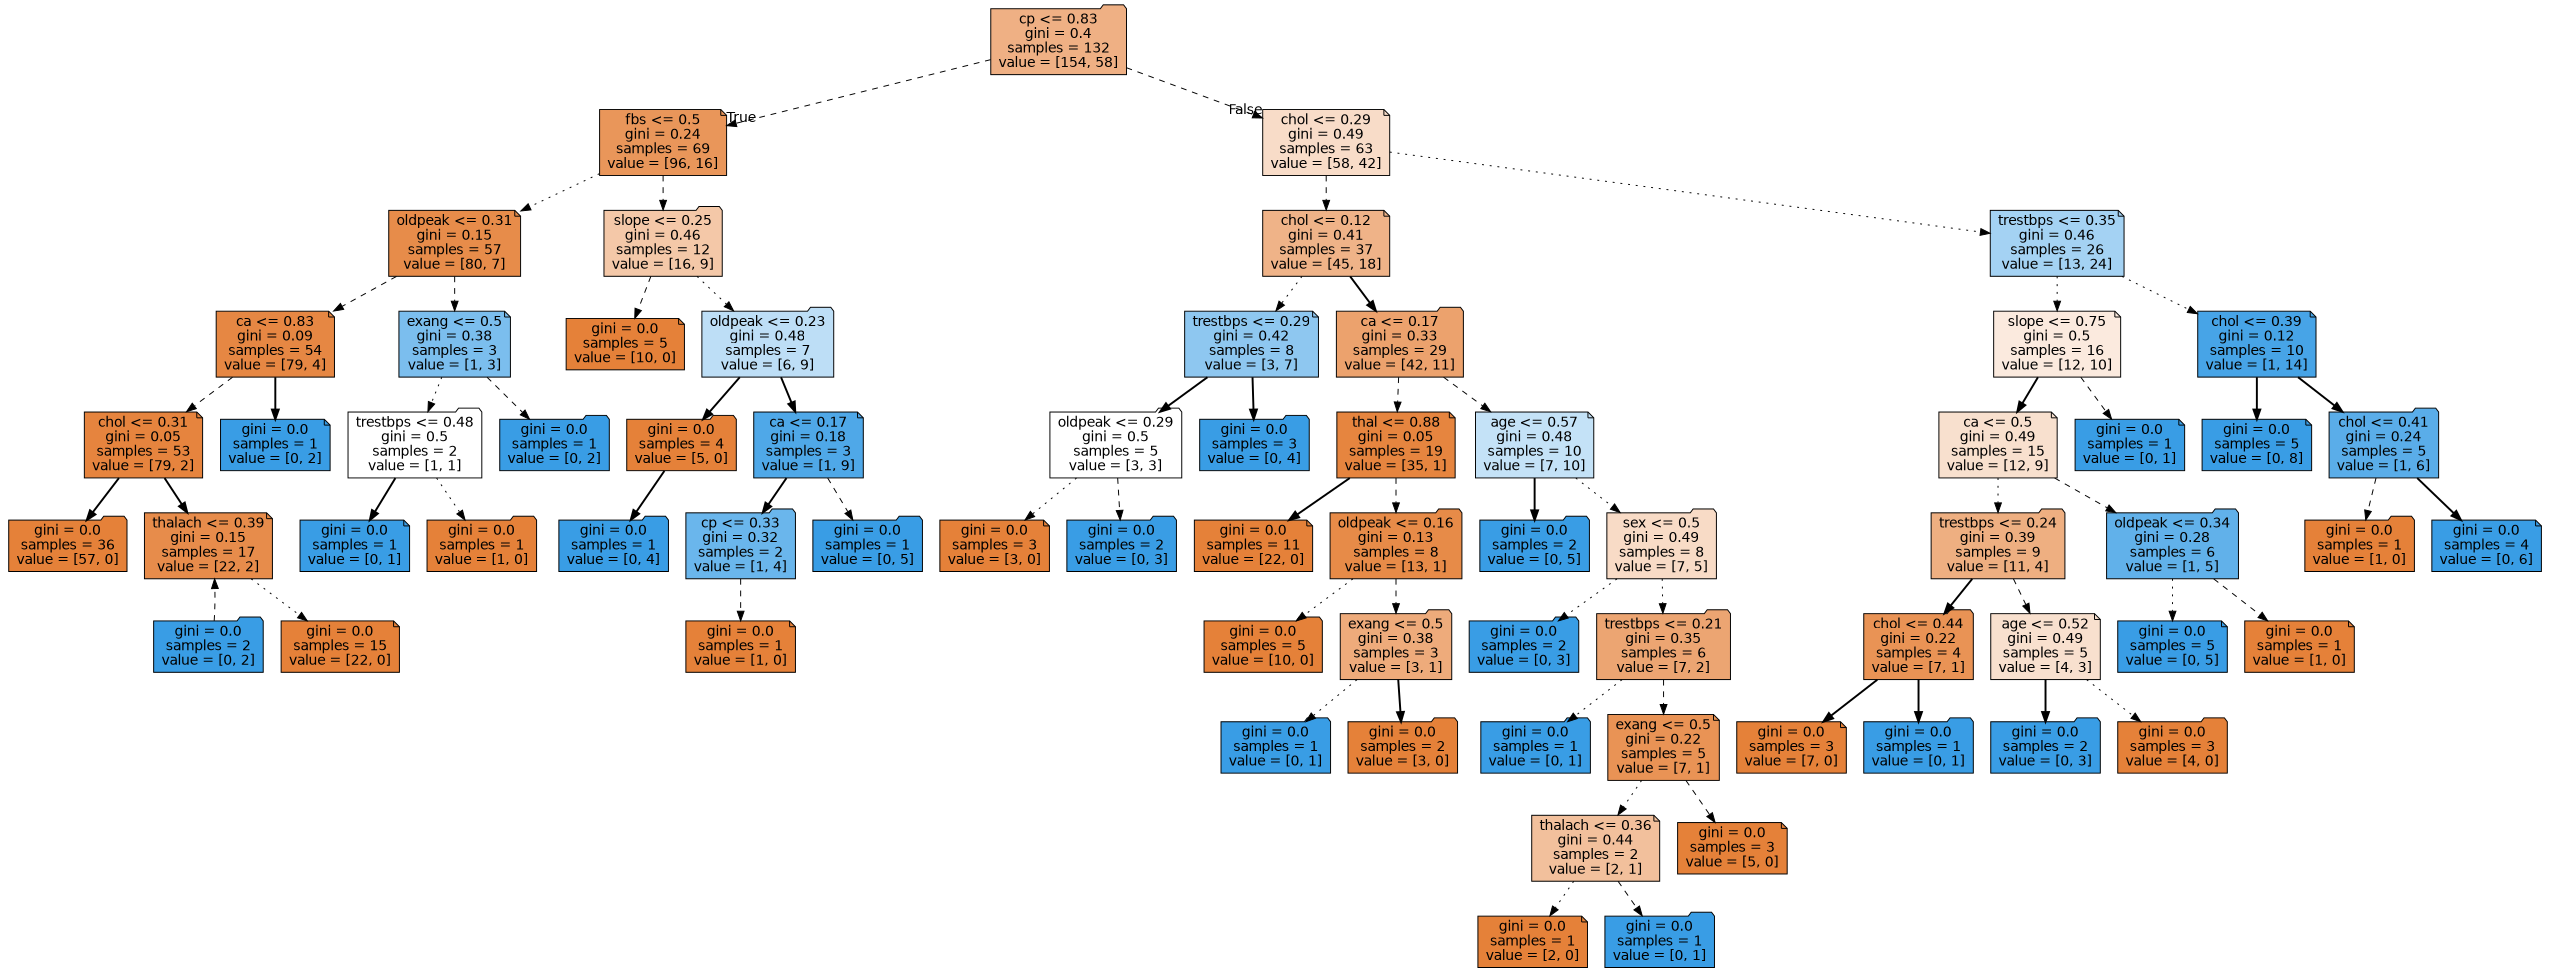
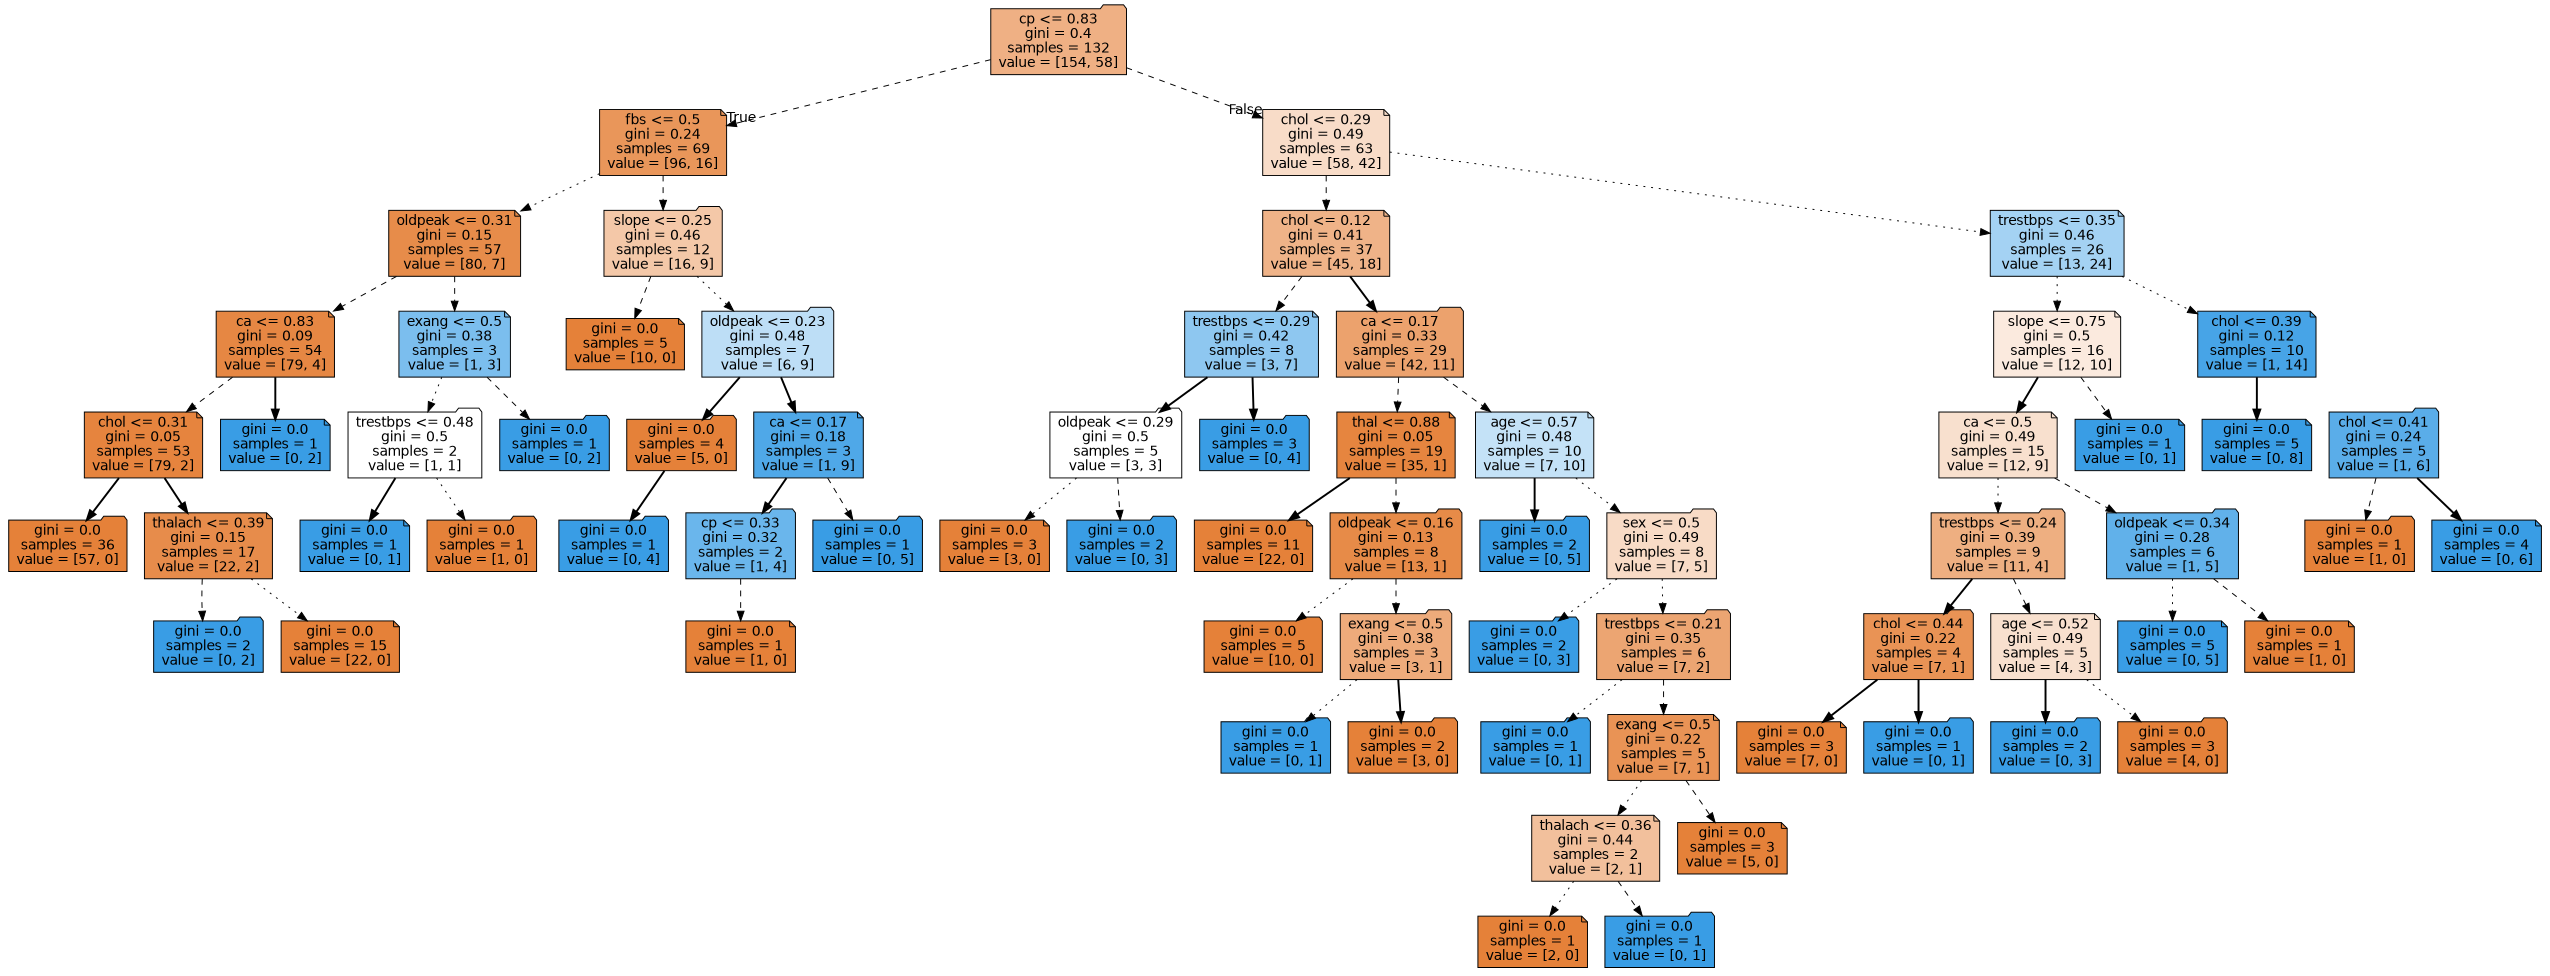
(1292, 290) -> (1292, 290)
(2316, 391) -> none
(215, 605) -> (202, 595)
